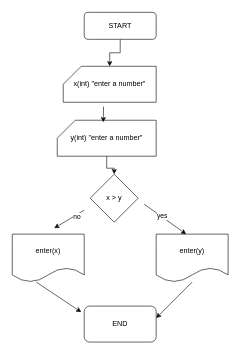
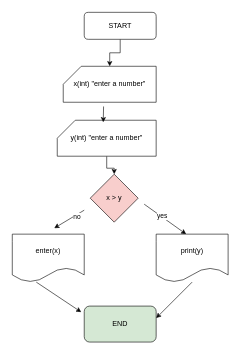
(114, 198) -> (114, 198)
(192, 251) -> (192, 251)
(120, 324) -> (120, 324)
